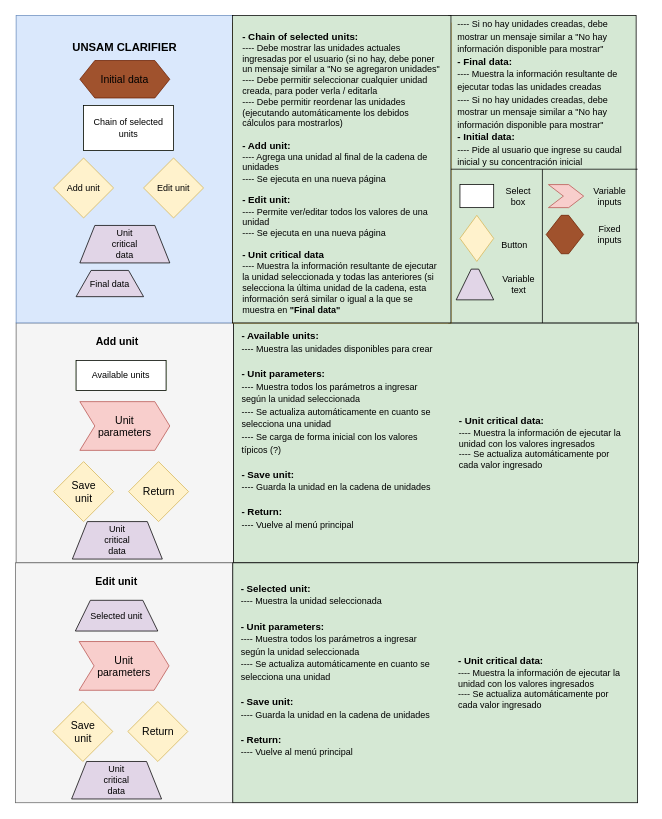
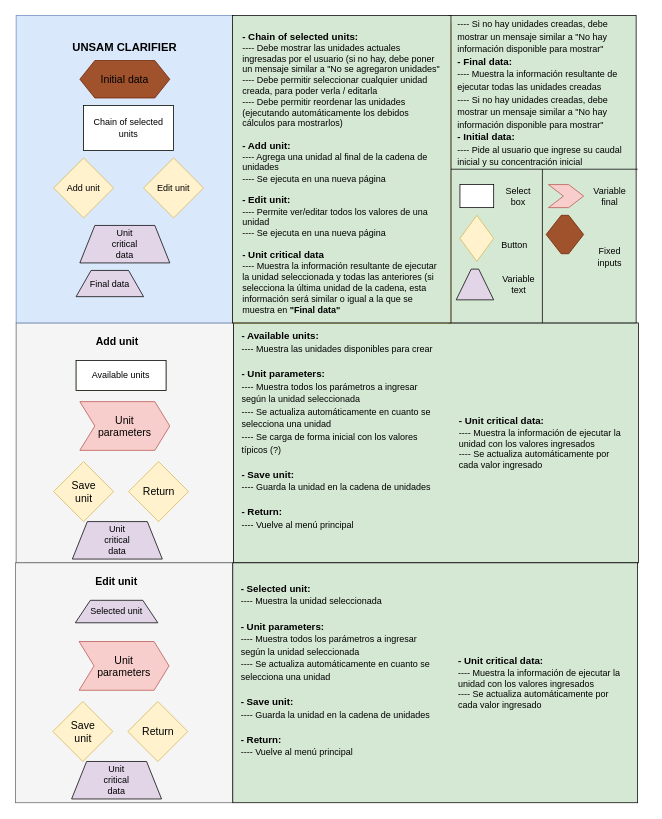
(610, 196) -> (610, 196)
(610, 234) -> (610, 257)
(117, 616) -> (117, 612)
